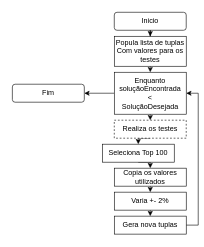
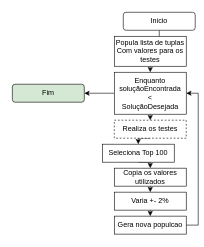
(150, 21) -> (159, 21)
(48, 93) -> (48, 93)
(150, 225) -> (150, 225)
